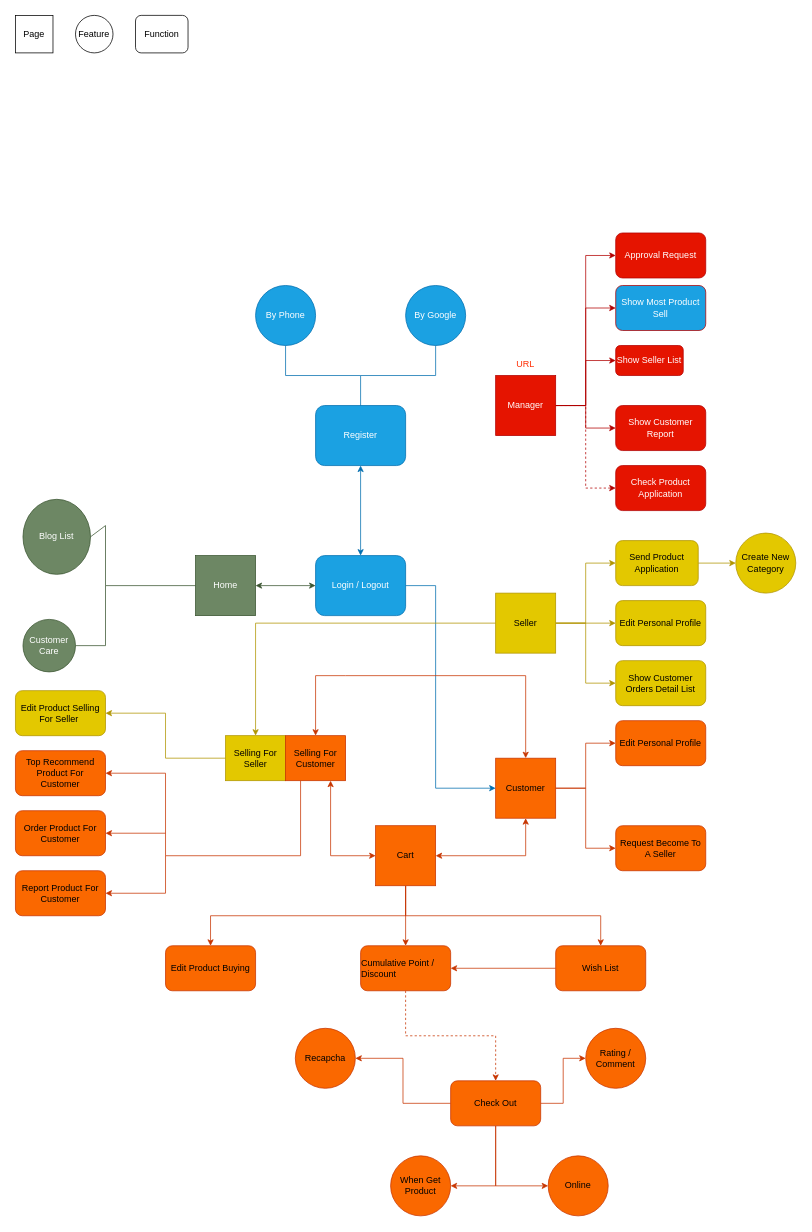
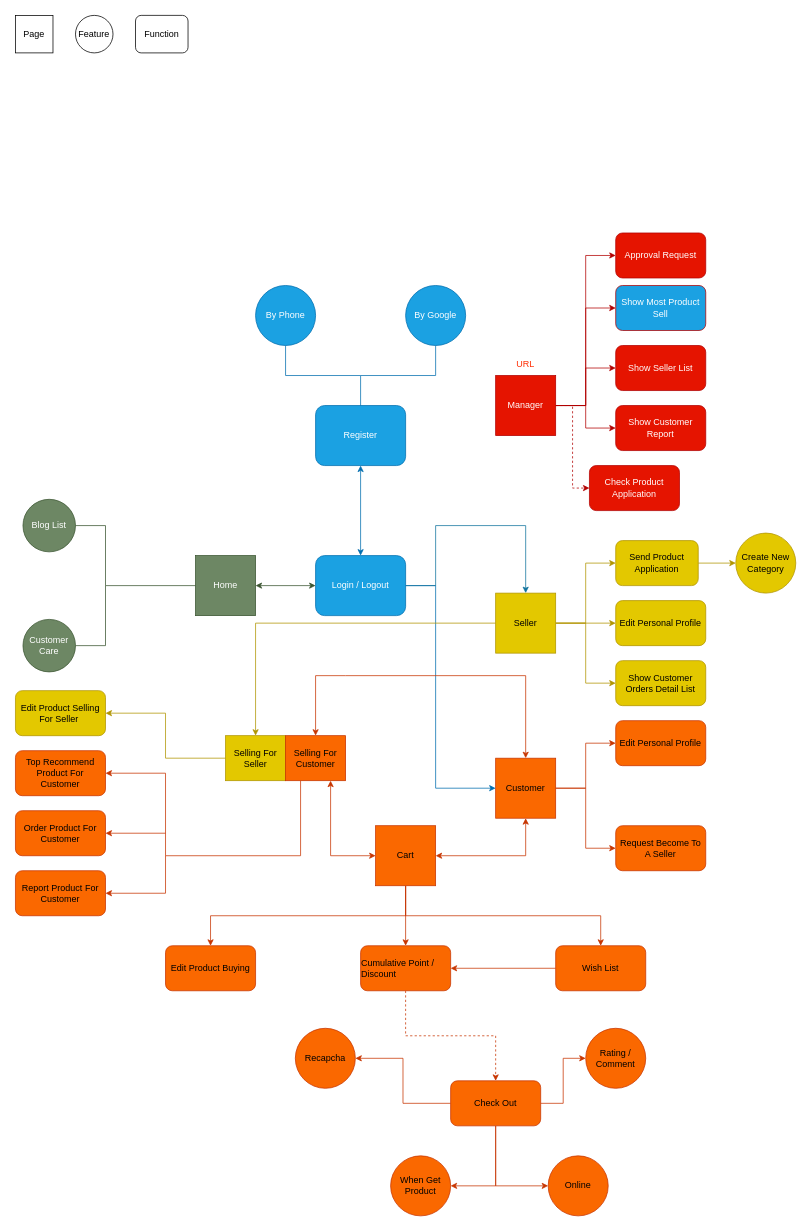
(649, 360) -> (660, 368)
(660, 488) -> (634, 488)
none -> (482, 525)
(57, 537) -> (49, 525)
